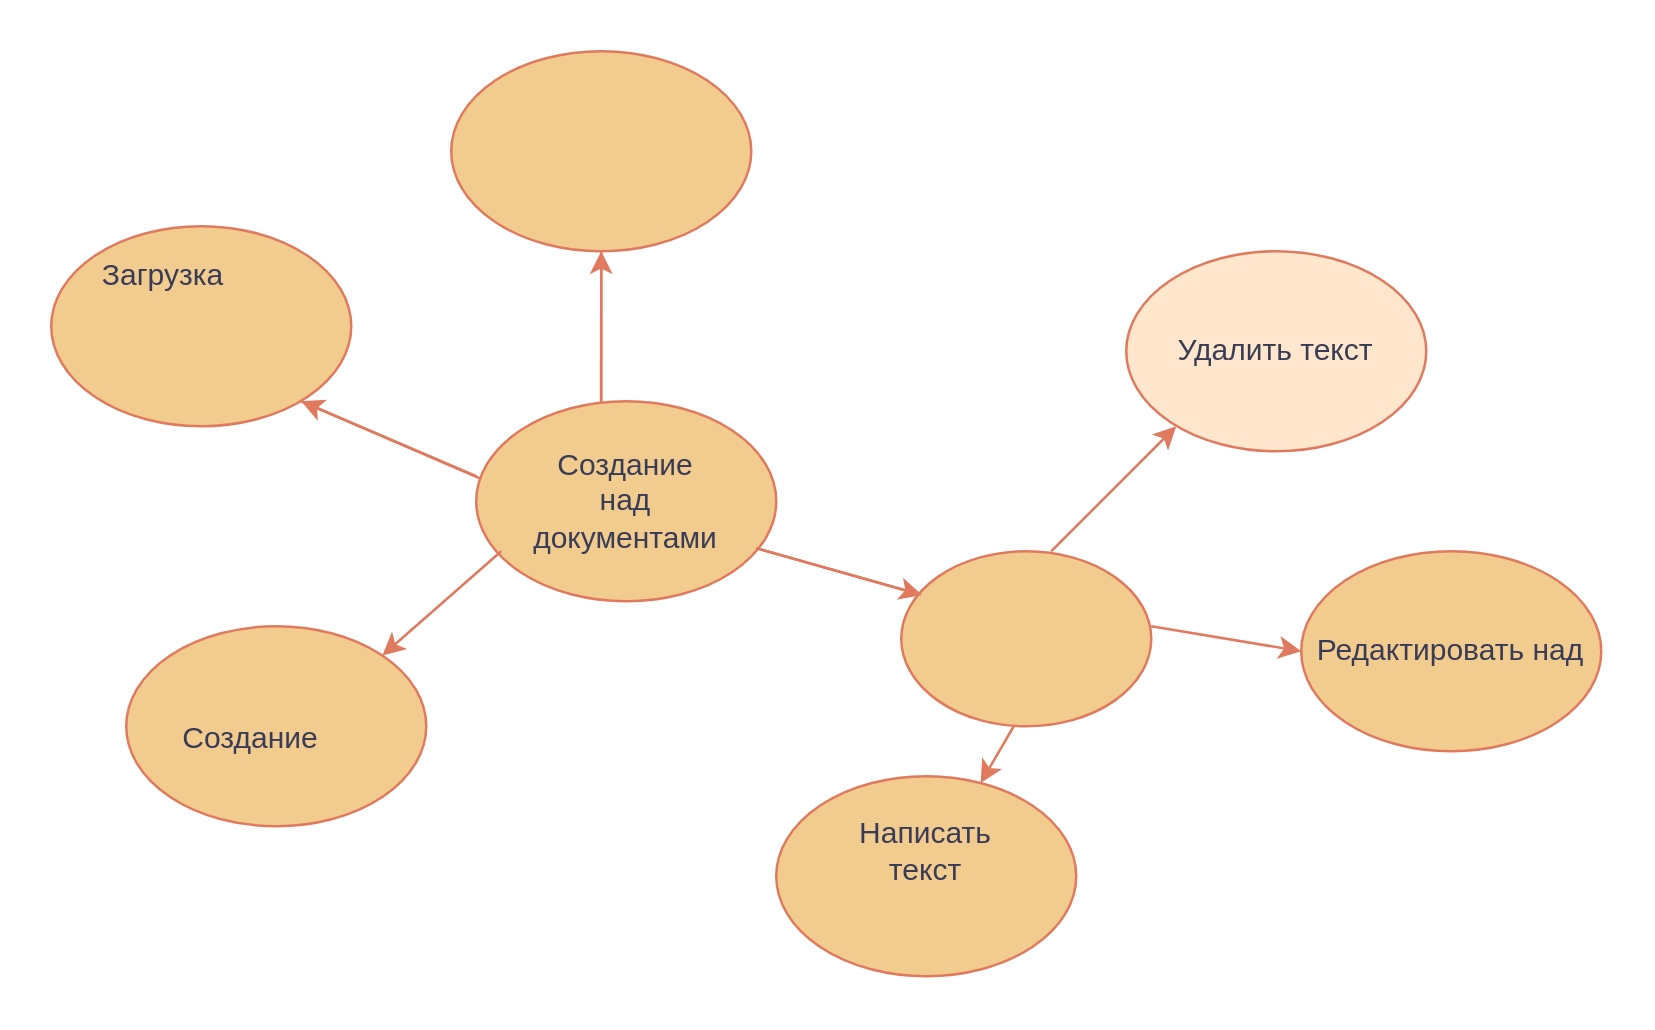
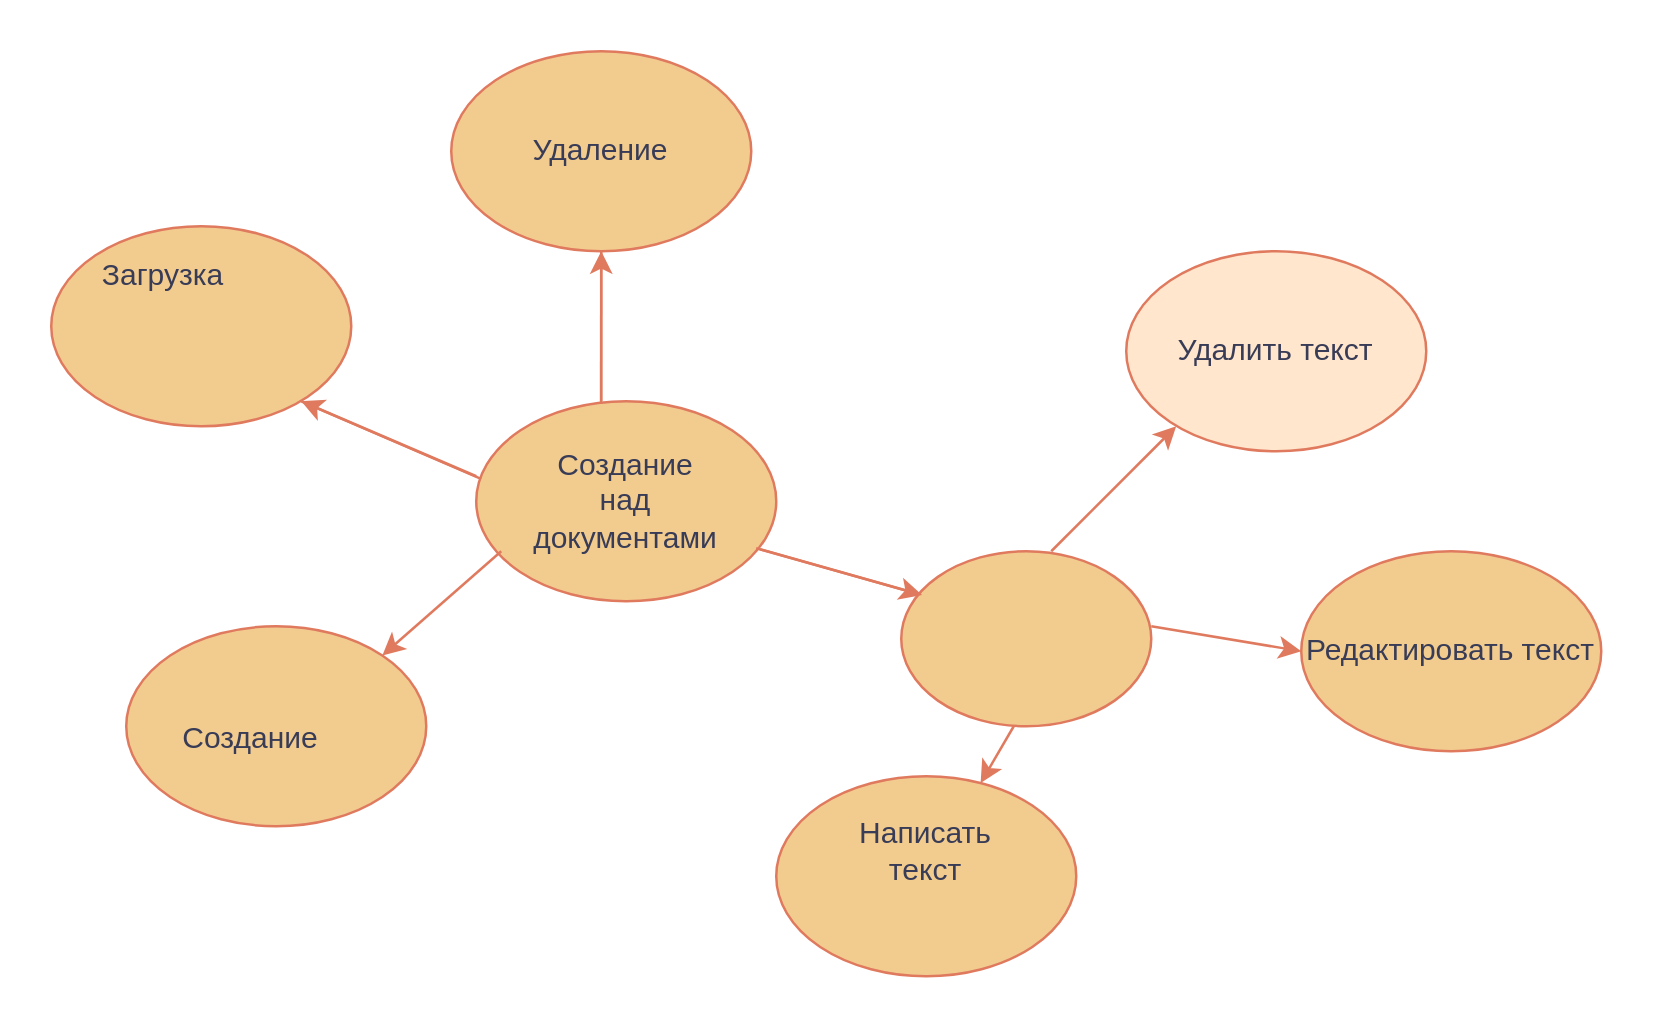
none -> (601, 151)
(1451, 651) -> (1451, 651)
